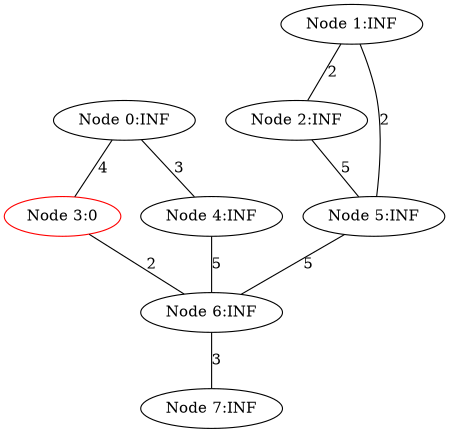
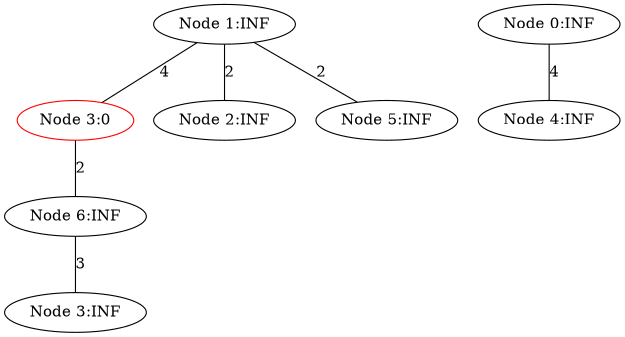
(93, 168) -> (149, 73)
(180, 168) -> (555, 72)
(335, 168) -> none
(212, 264) -> none
(293, 264) -> none
(212, 409) -> (75, 312)
